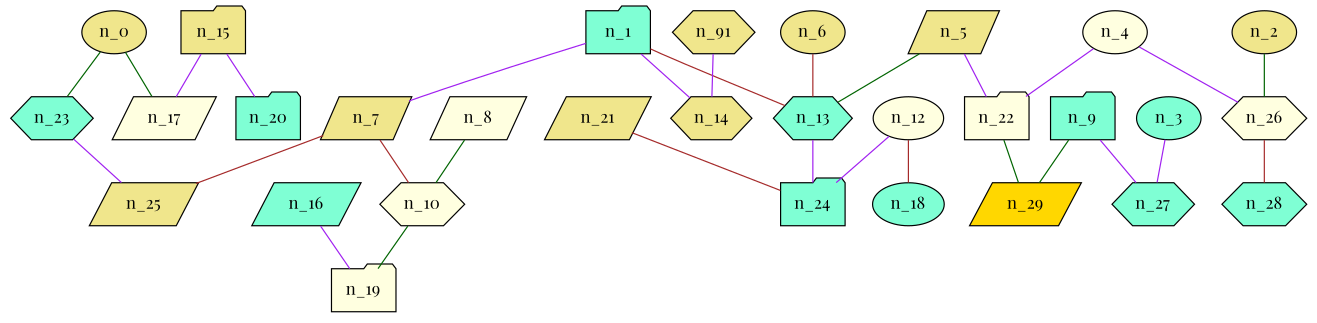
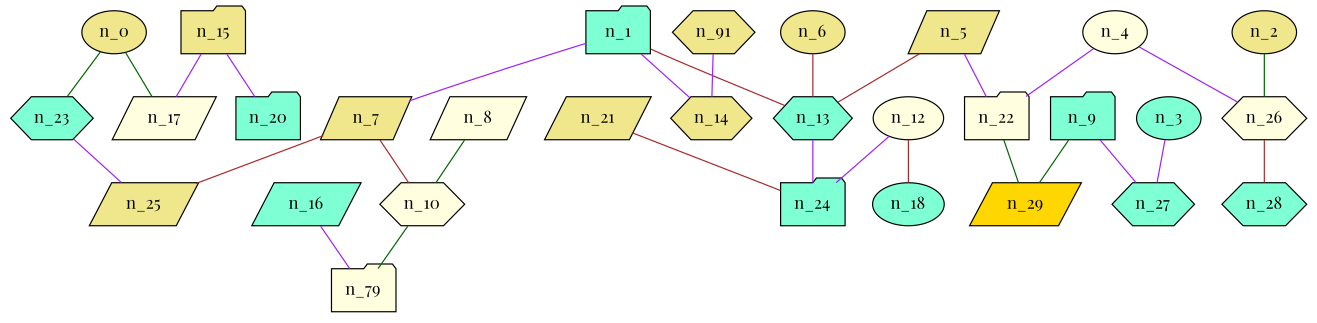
(879, 78) -> (879, 78)
(364, 290) -> (364, 290)
